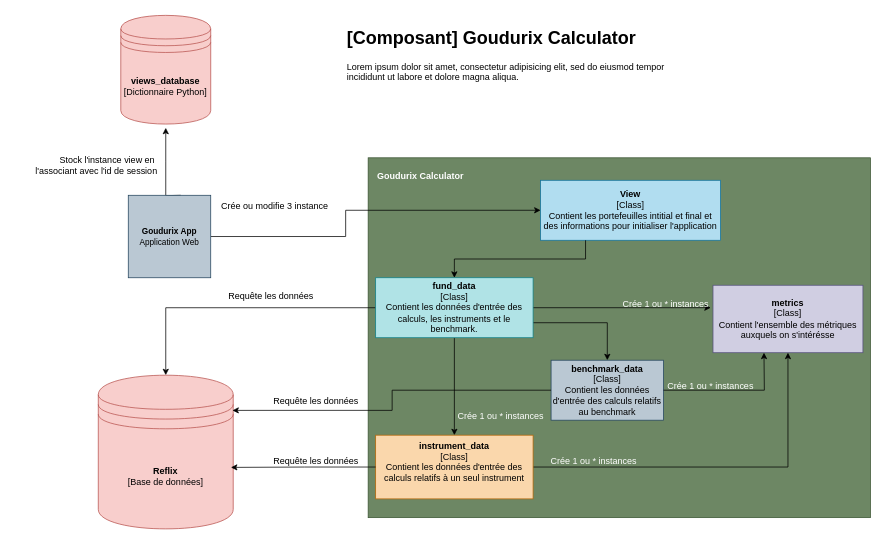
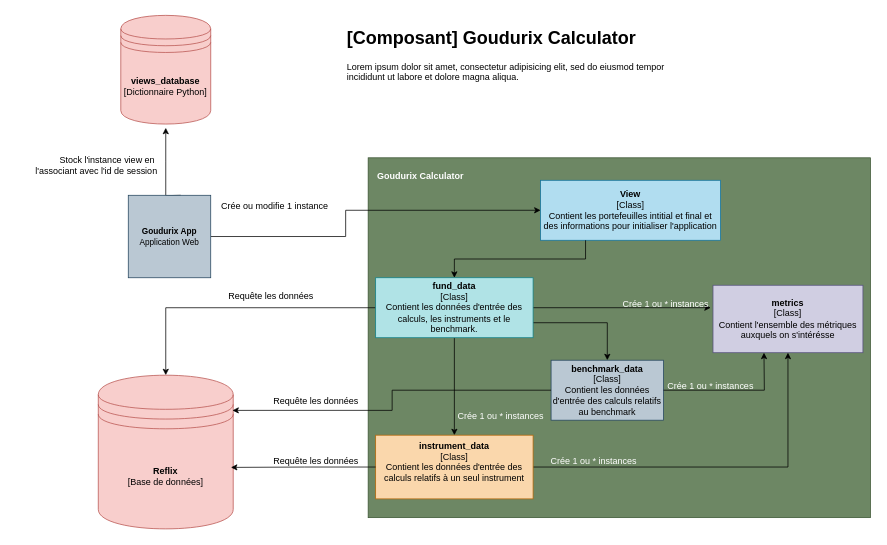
(275, 207) -> (275, 207)
